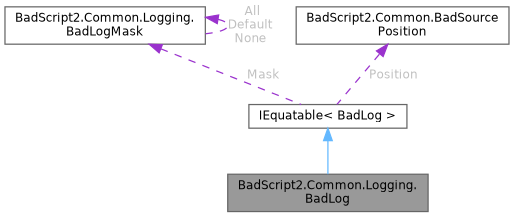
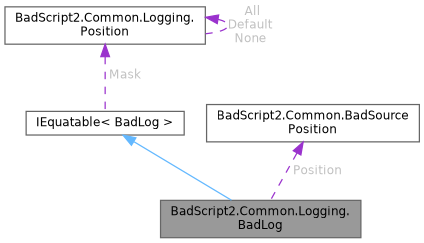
(105, 26) -> (105, 26)
(358, 79) -> (284, 177)
